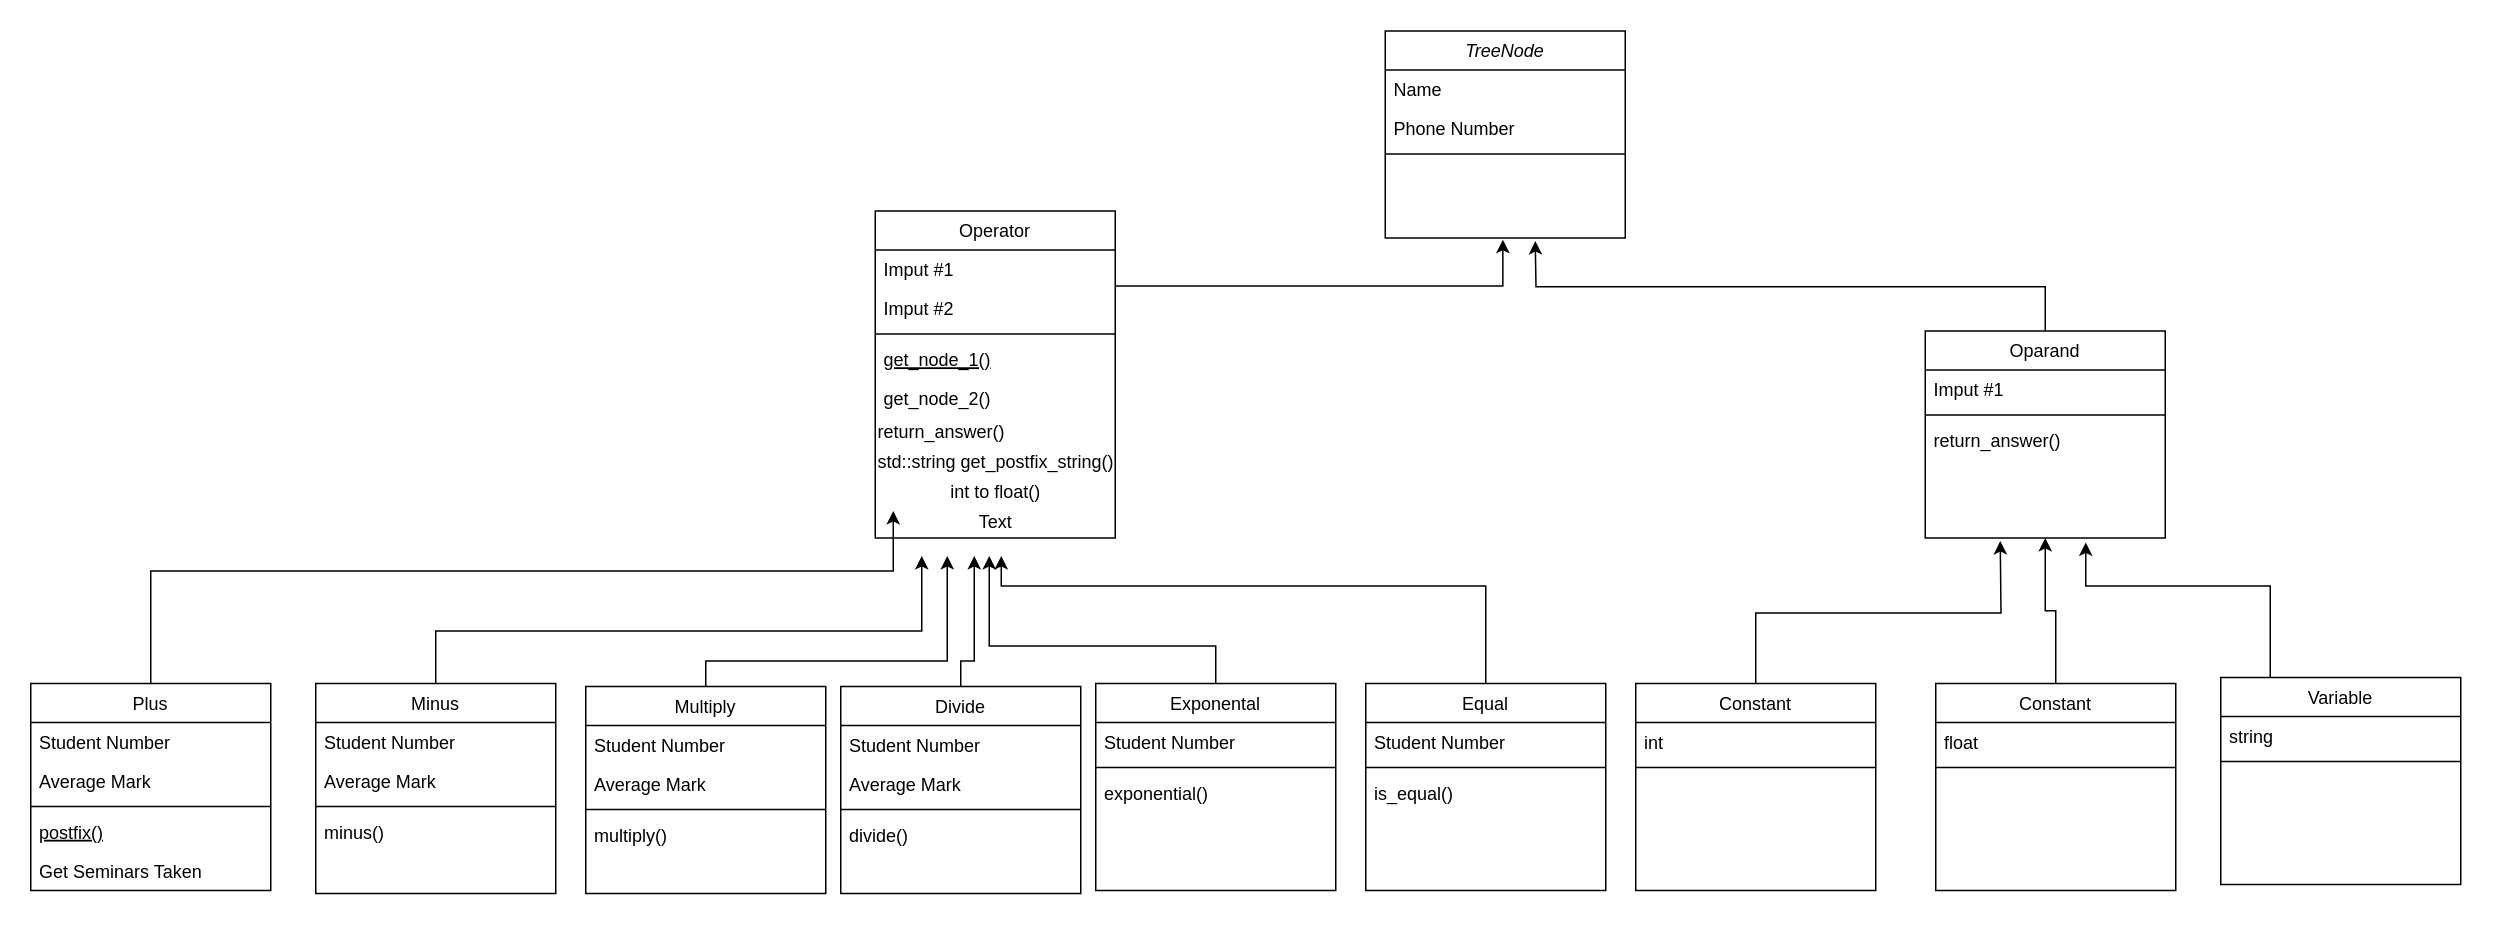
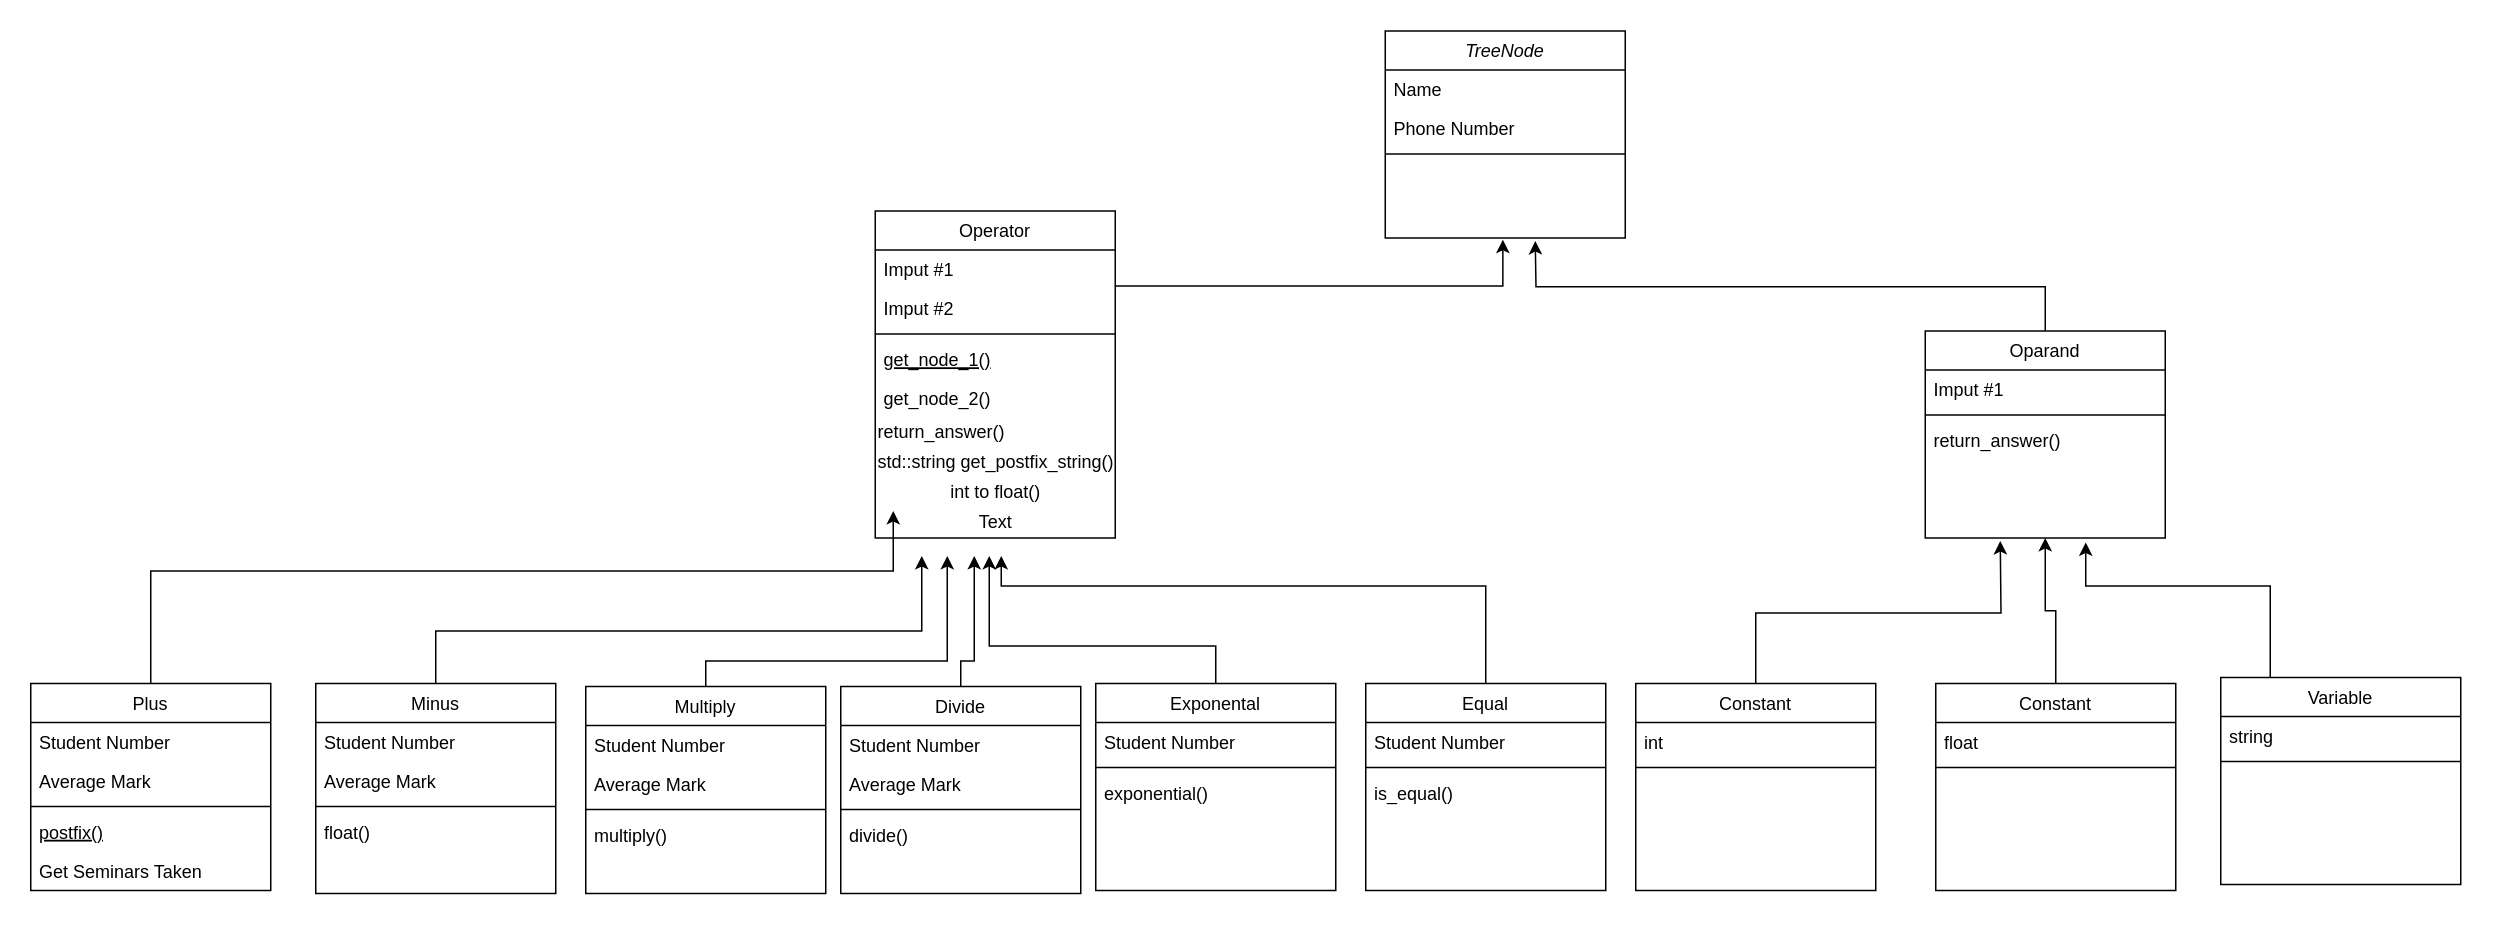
(357, 833) -> (357, 833)
